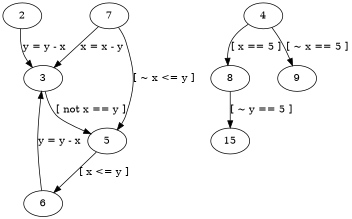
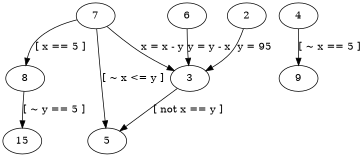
(233, 38) -> (46, 32)
(45, 47) -> (255, 47)
(78, 170) -> none
